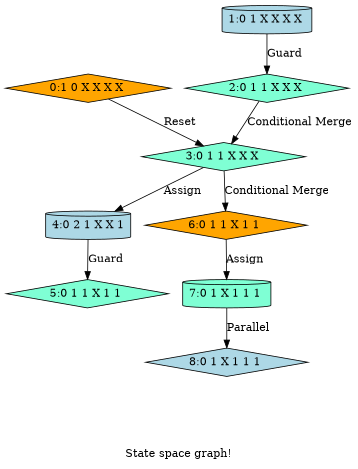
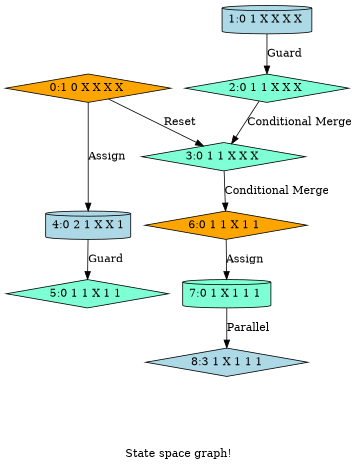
(163, 188) -> (88, 153)
(227, 362) -> (227, 362)
